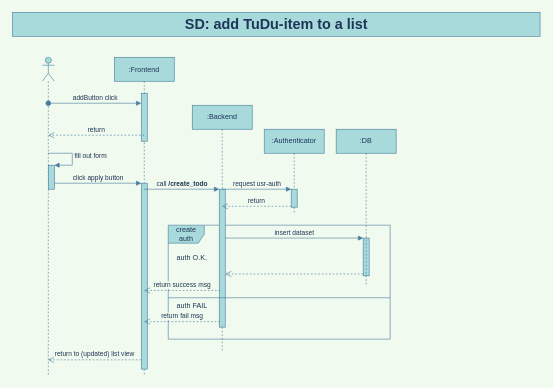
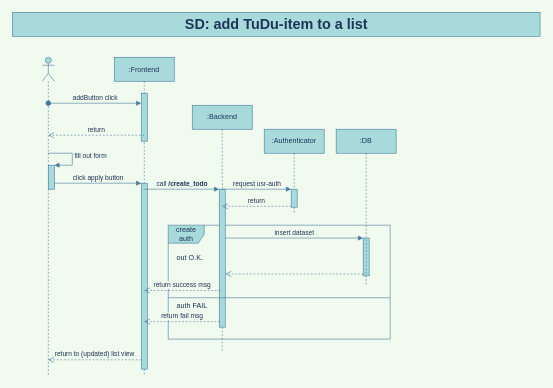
(192, 257) -> (190, 257)
